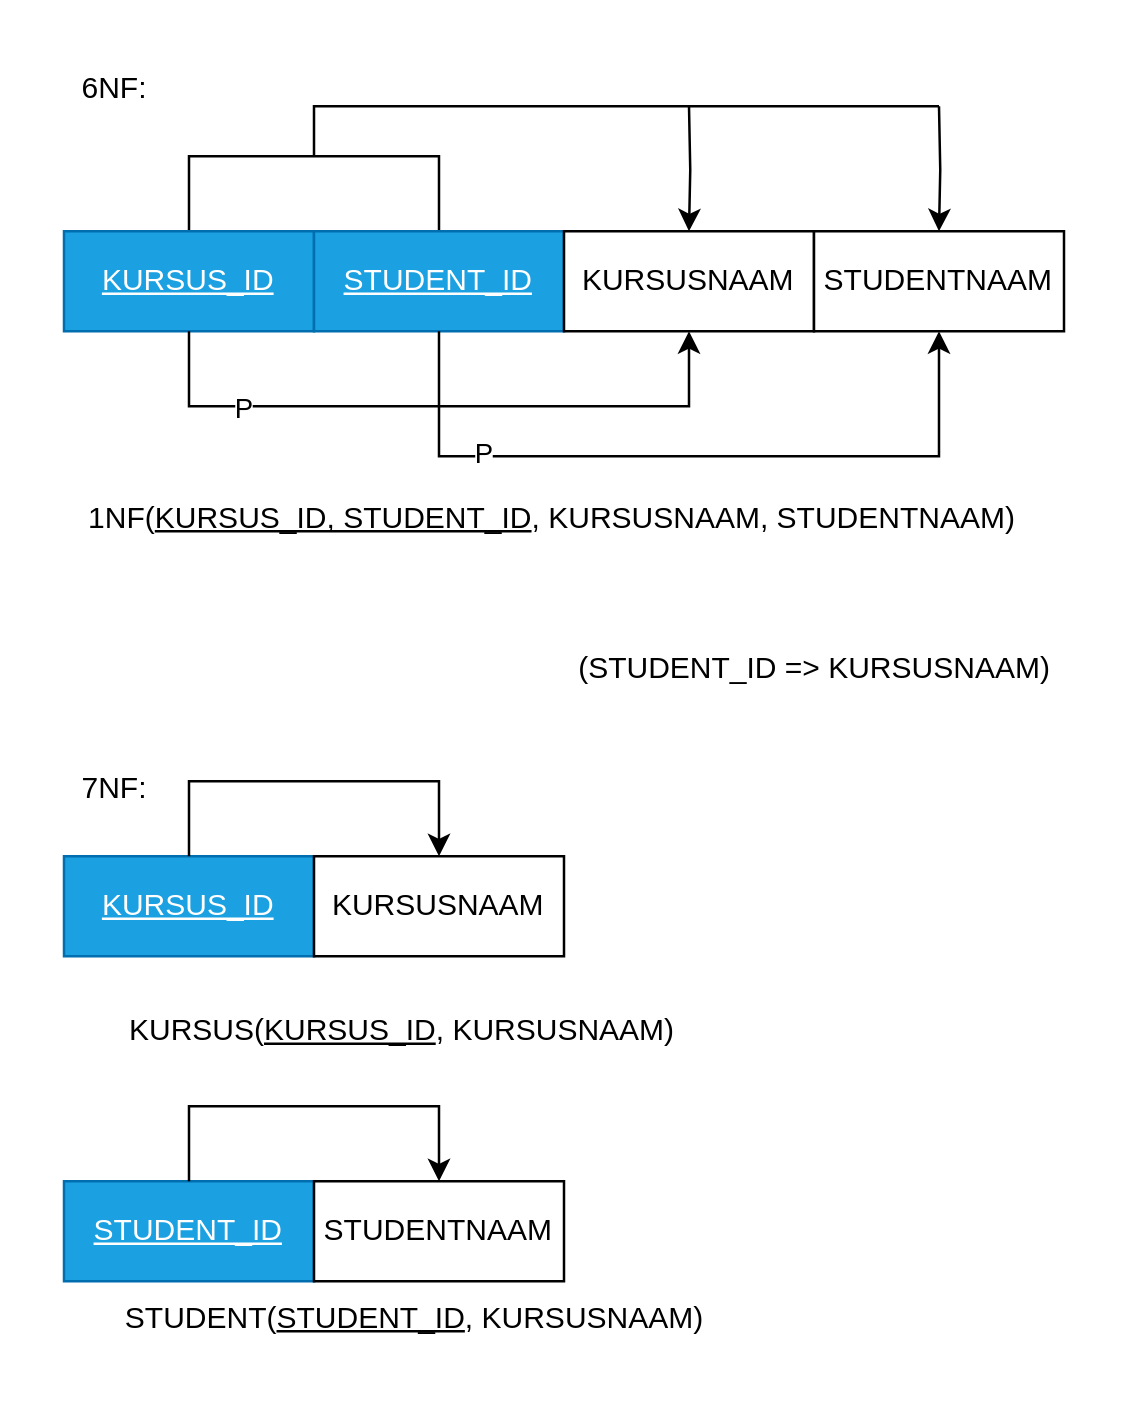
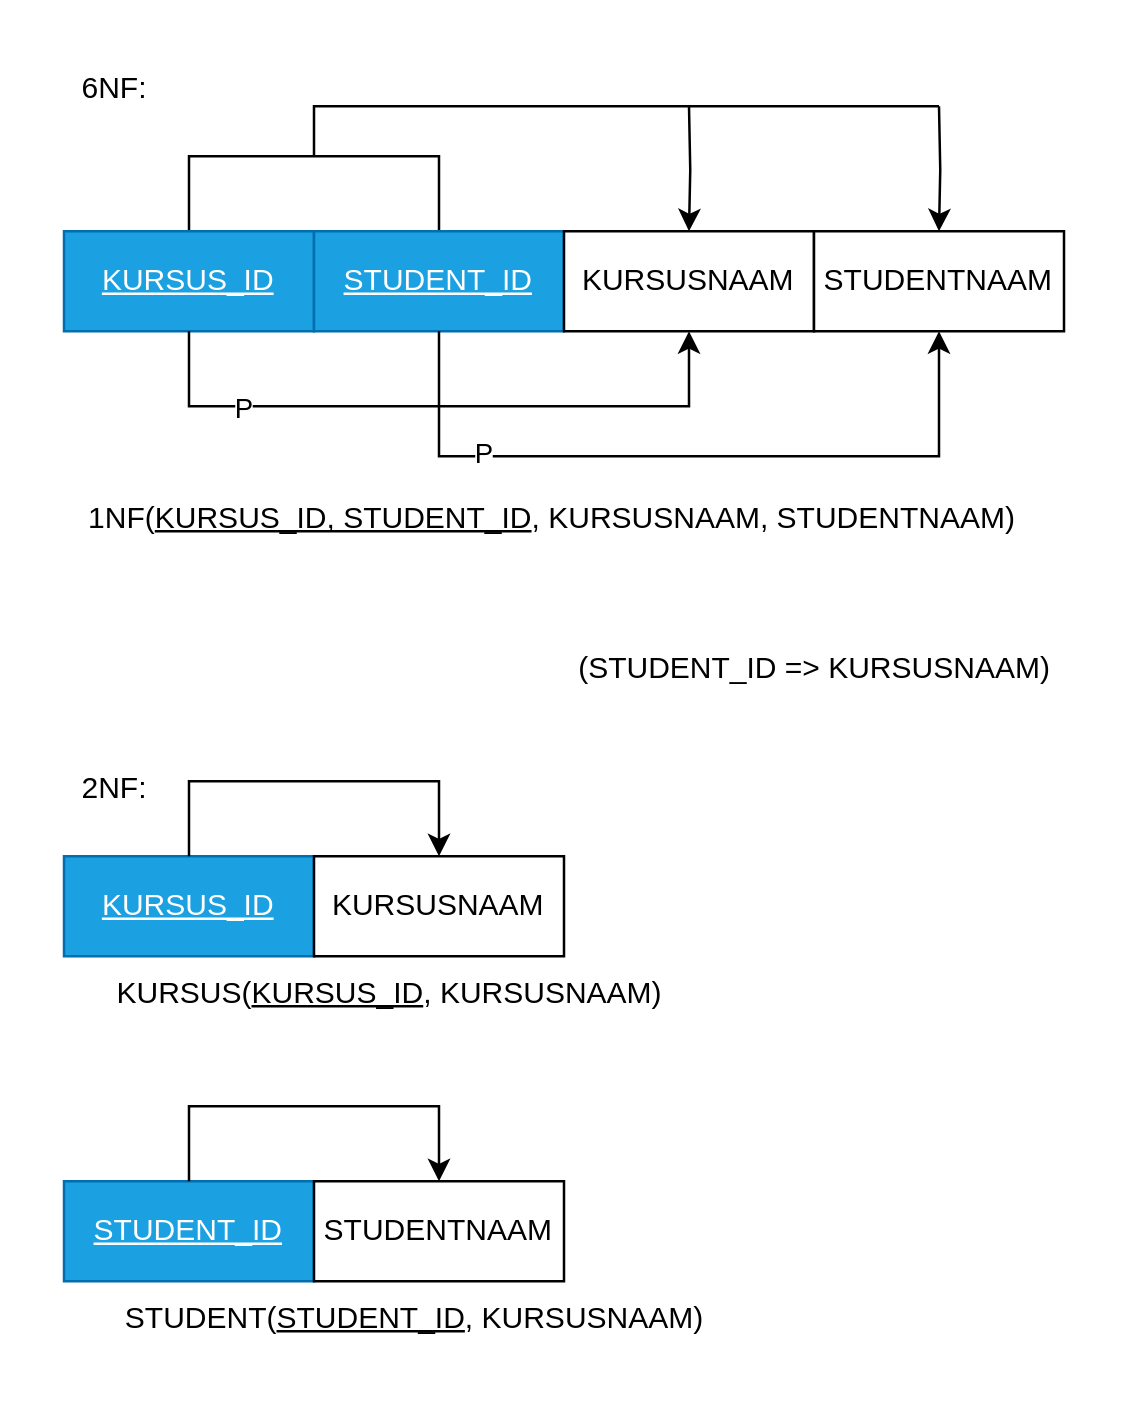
(115, 789) -> (115, 789)
(401, 1031) -> (389, 994)
